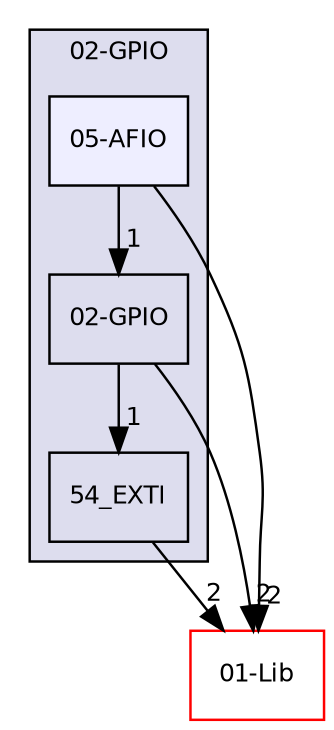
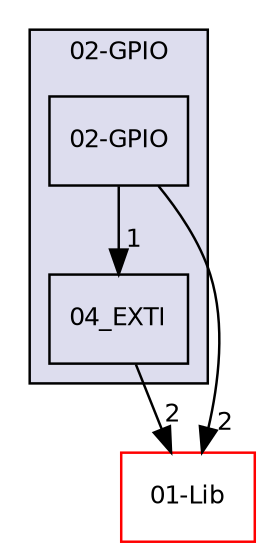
(119, 141) -> none
(119, 497) -> (119, 319)
